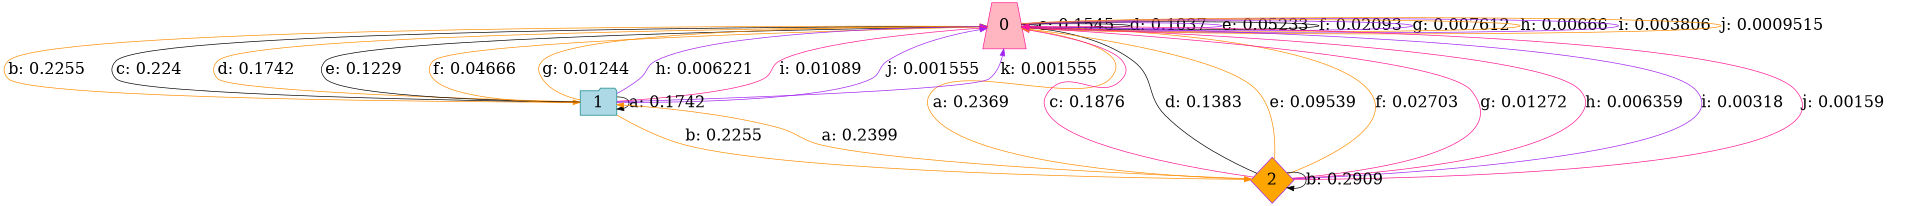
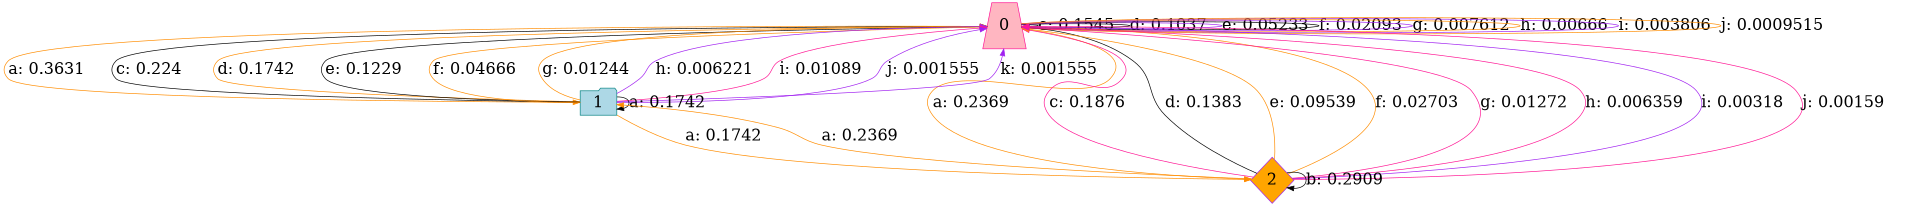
(54, 70) -> (54, 70)
(731, 136) -> (731, 136)
(868, 136) -> (868, 136)
